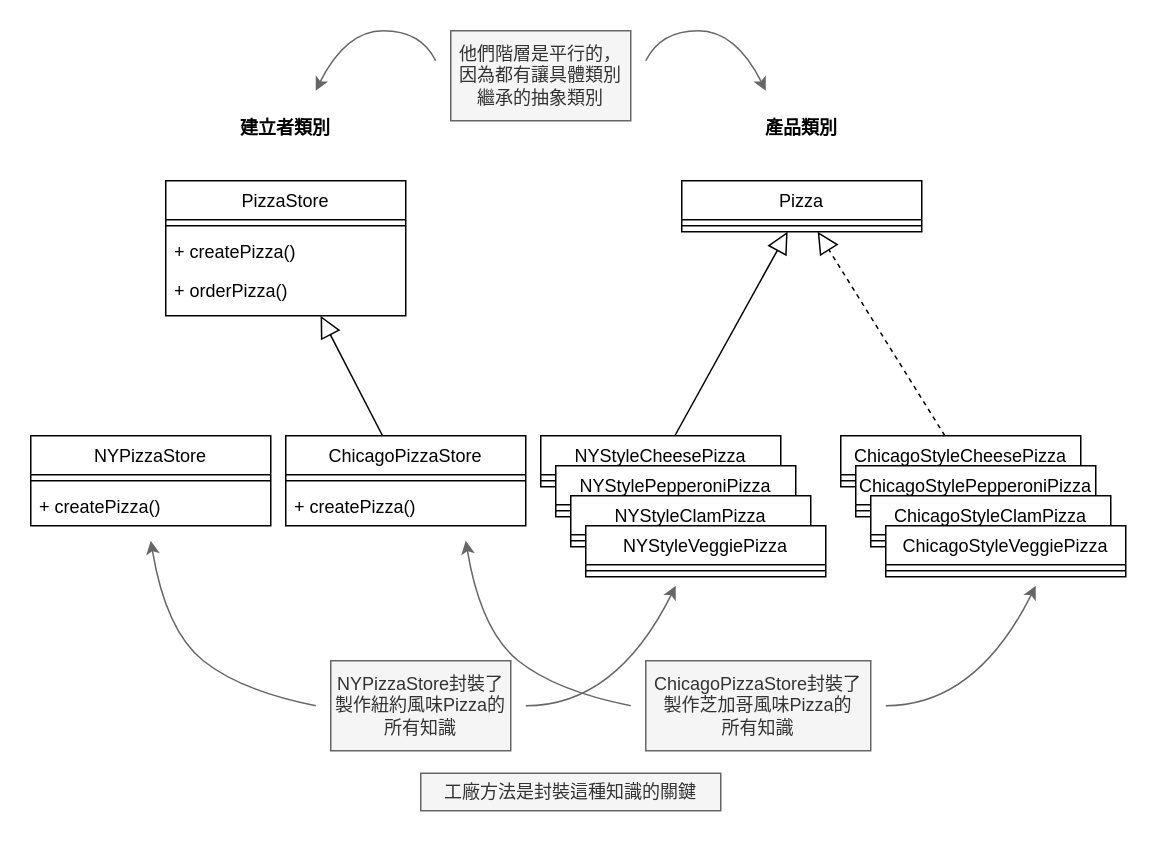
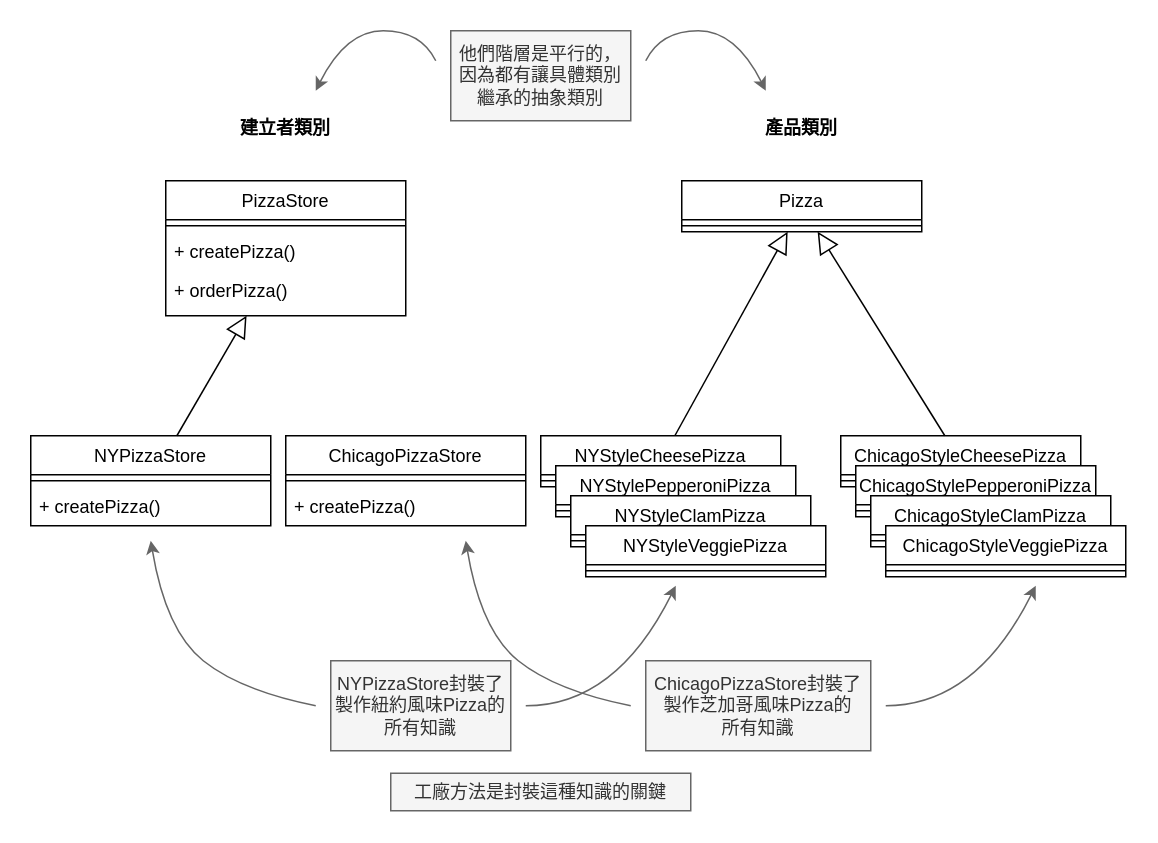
(886, 341) -> (886, 341)
none -> (206, 385)
(357, 386) -> none
(571, 792) -> (541, 792)
